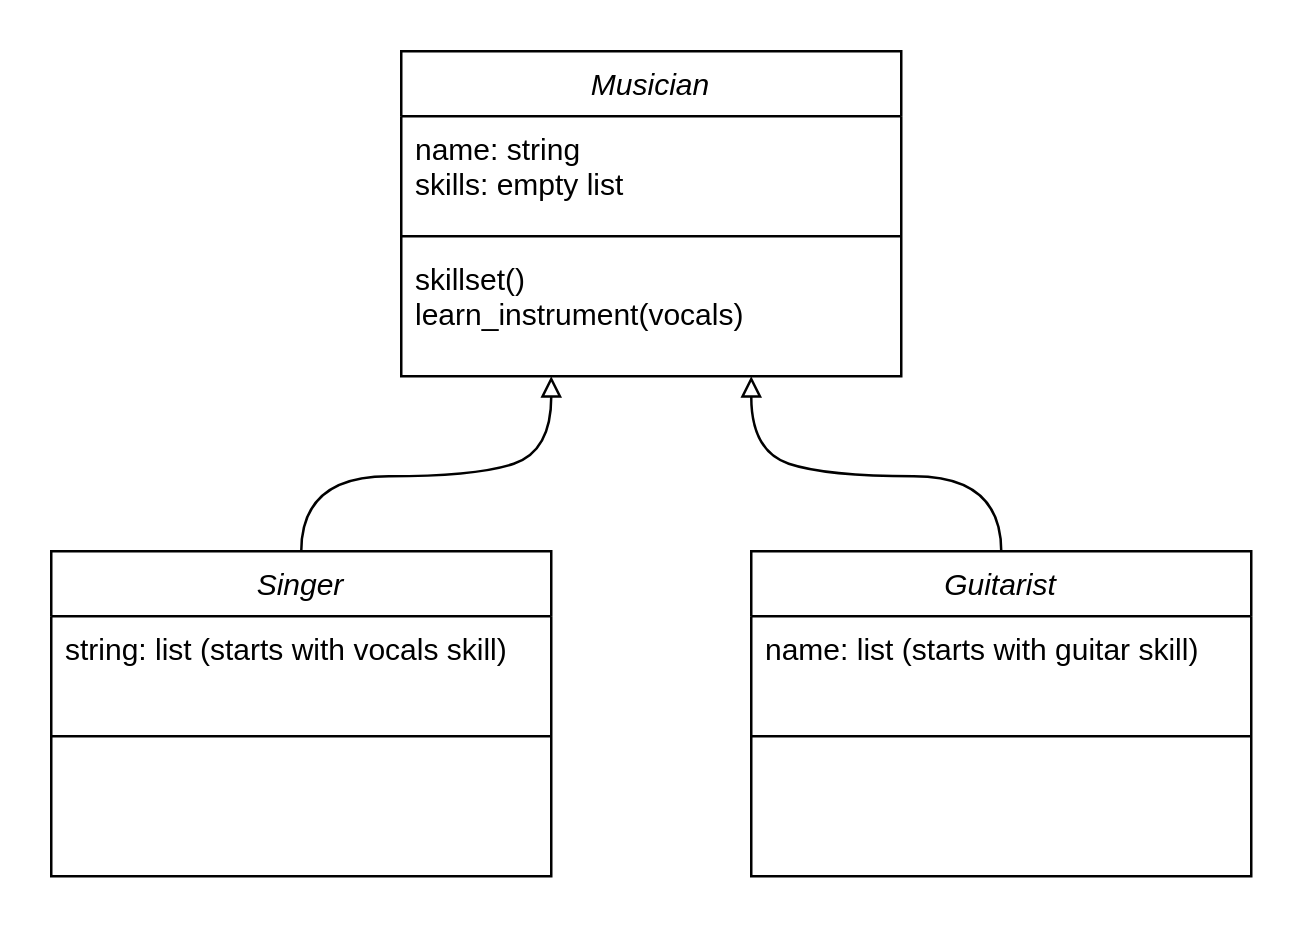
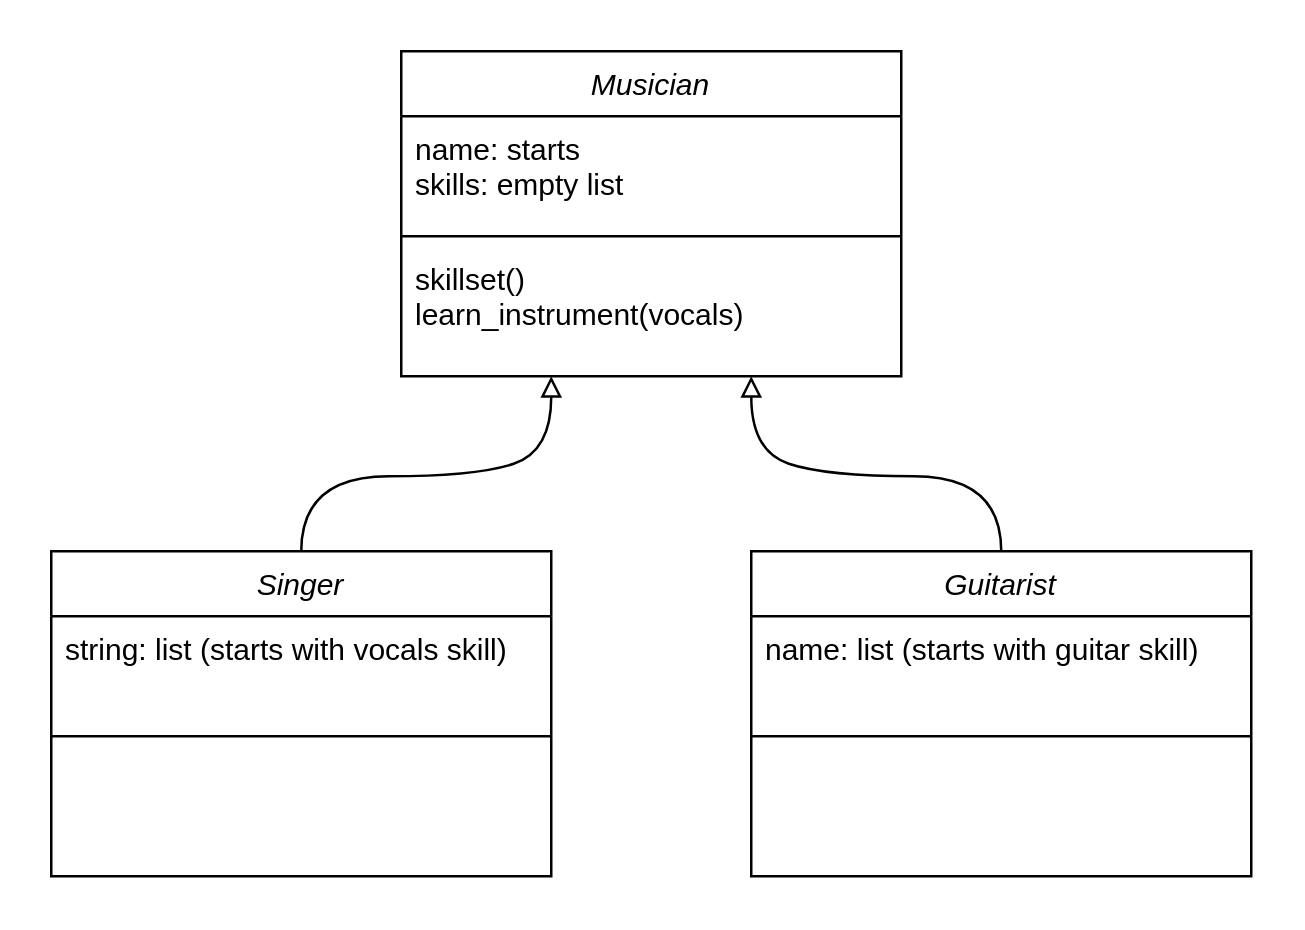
(504, 150) -> (508, 150)
